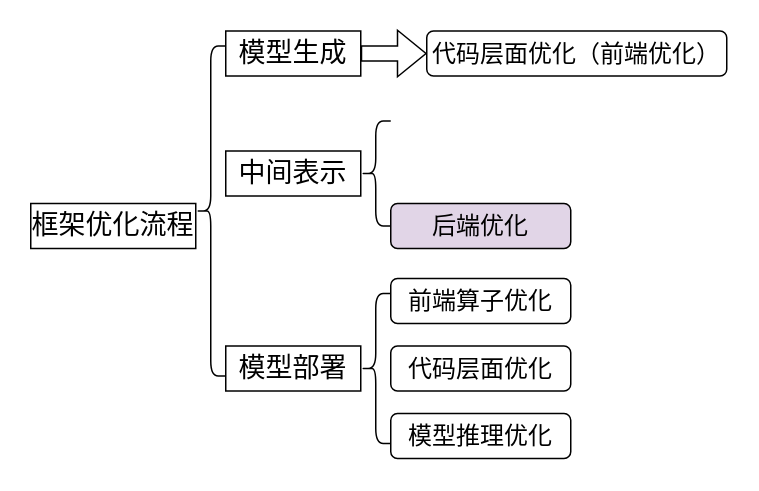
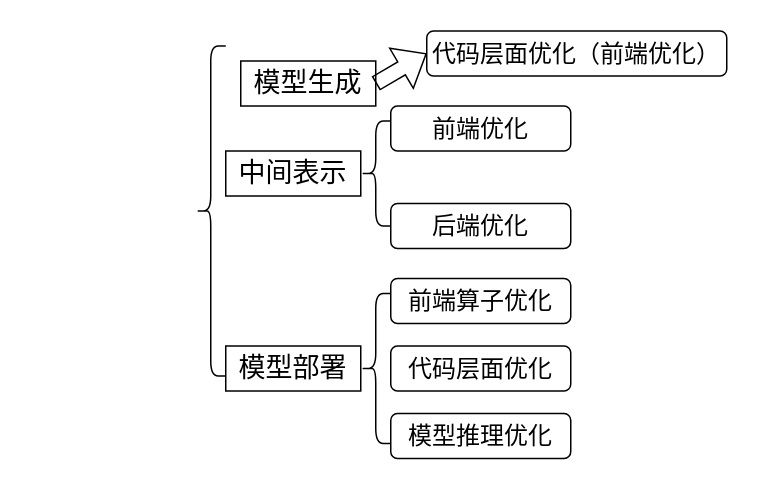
(293, 53) -> (308, 83)
none -> (481, 128)
(113, 226) -> none
(481, 226) -> (481, 226)
